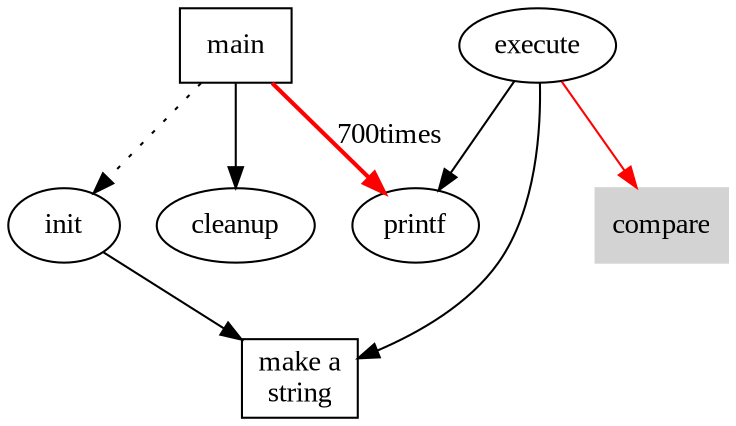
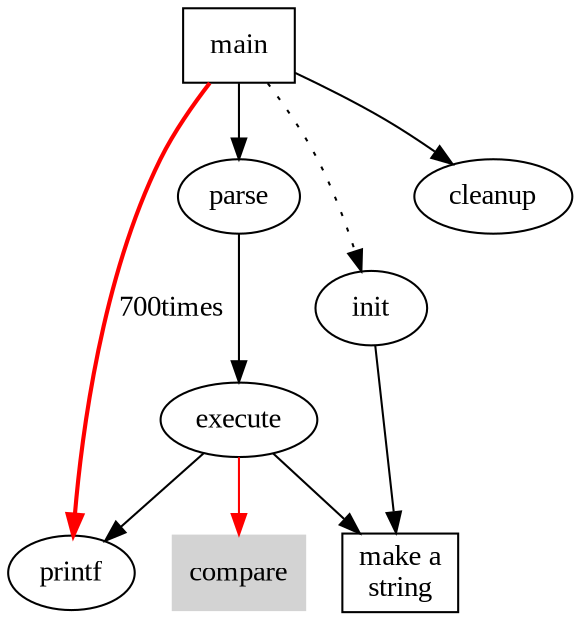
none -> (239, 196)
